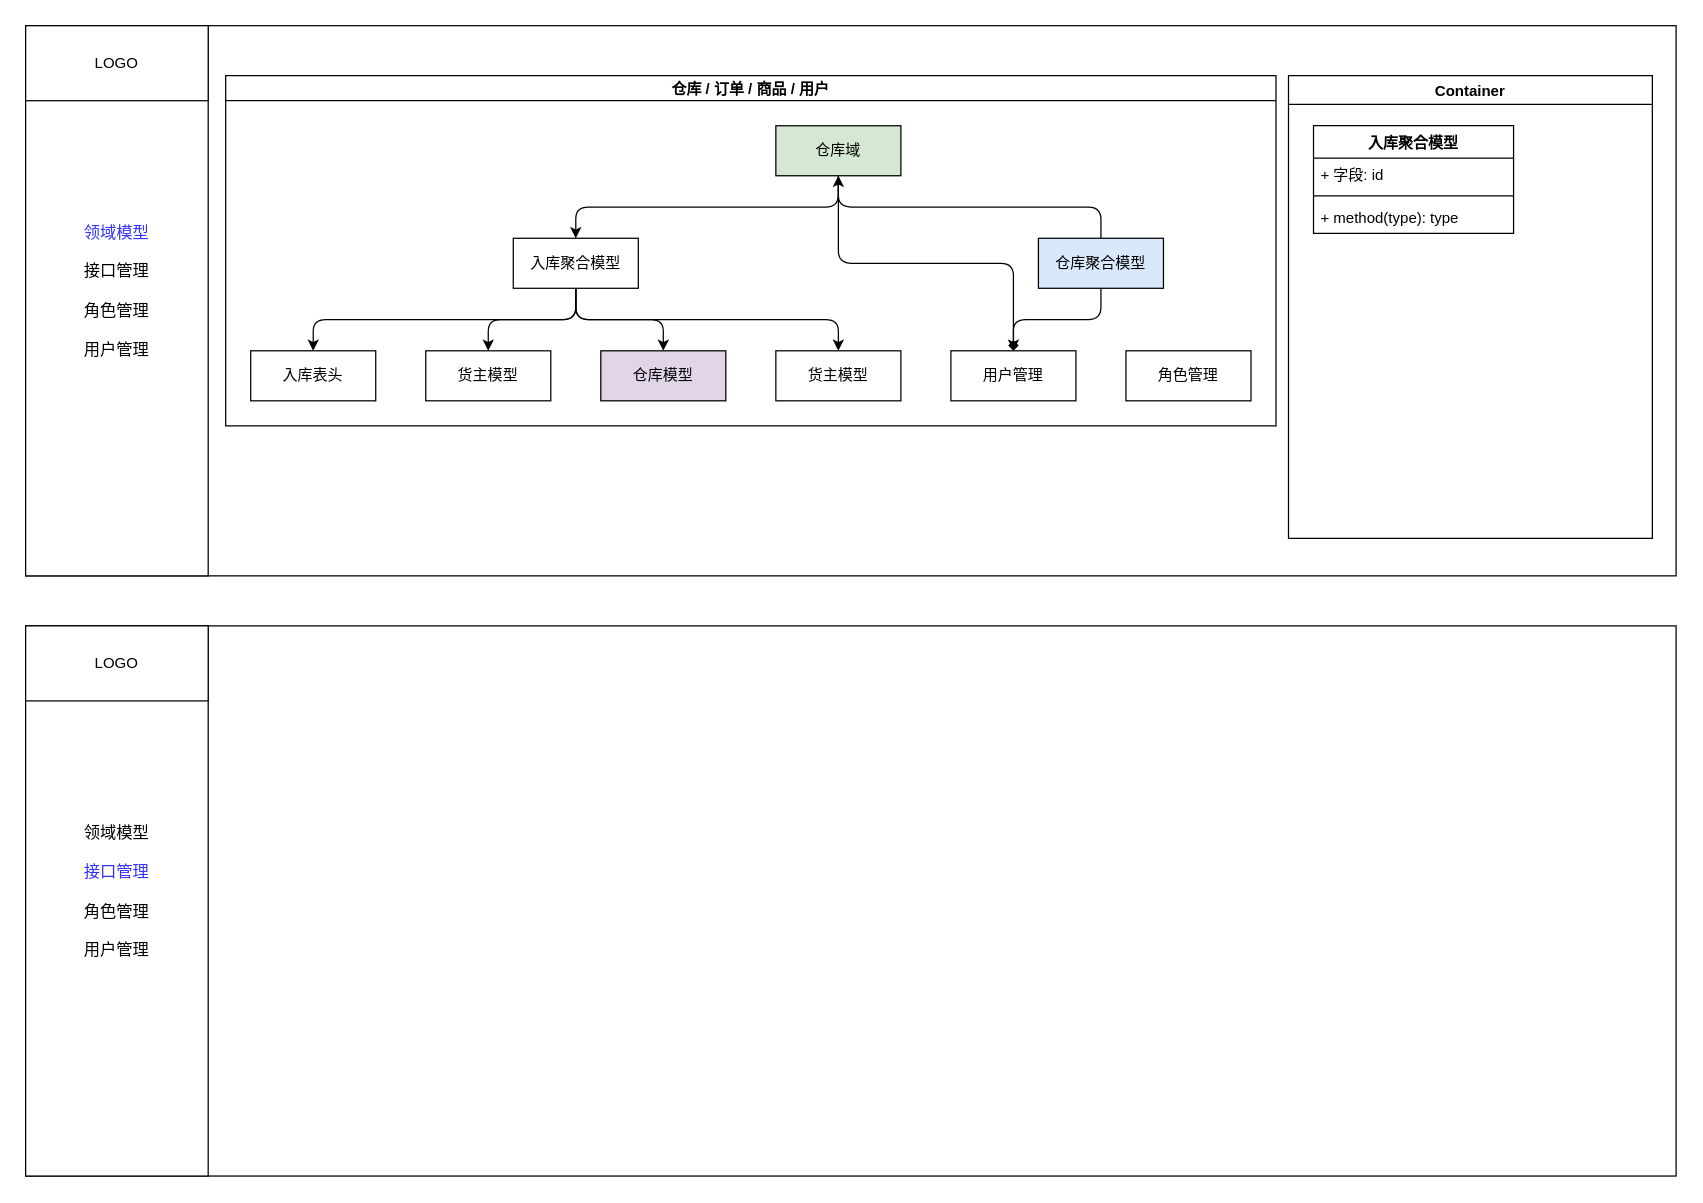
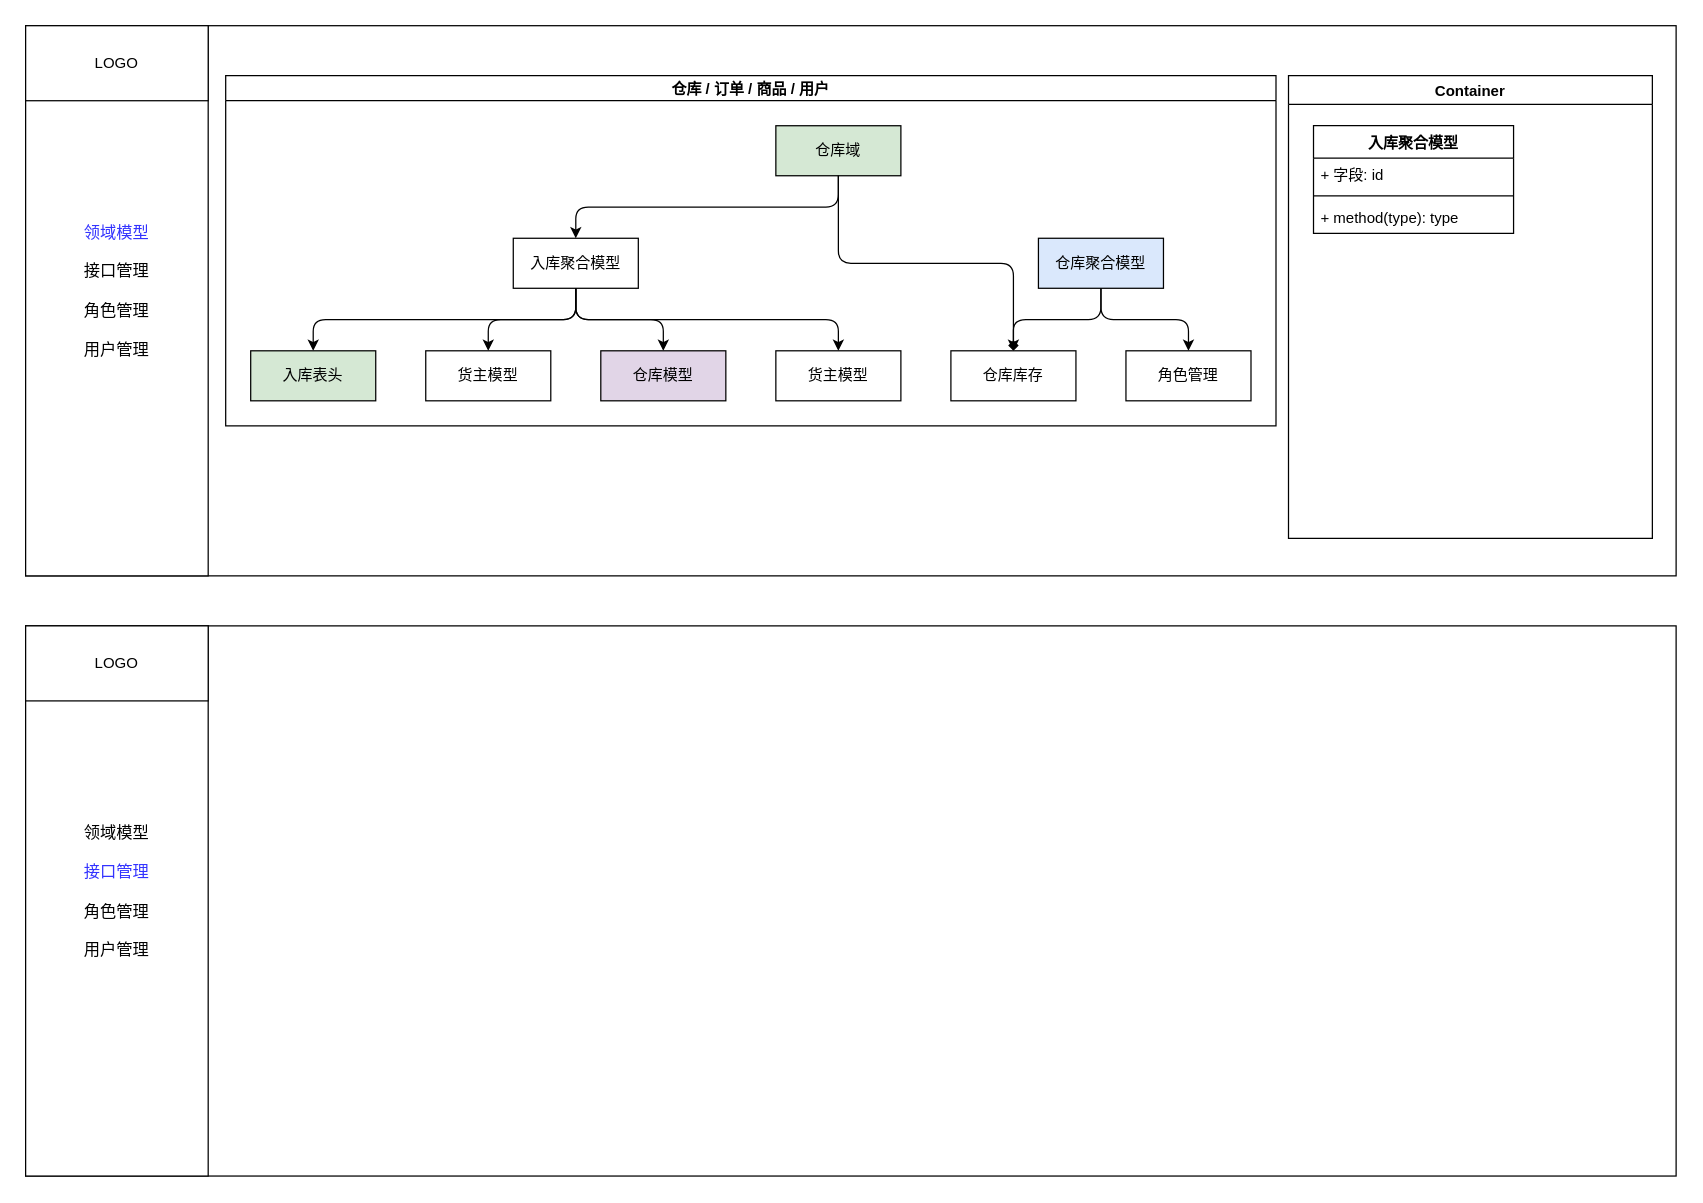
(982, 207) -> (1152, 319)
(313, 376) -> (313, 376)
(1013, 376) -> (1013, 376)
